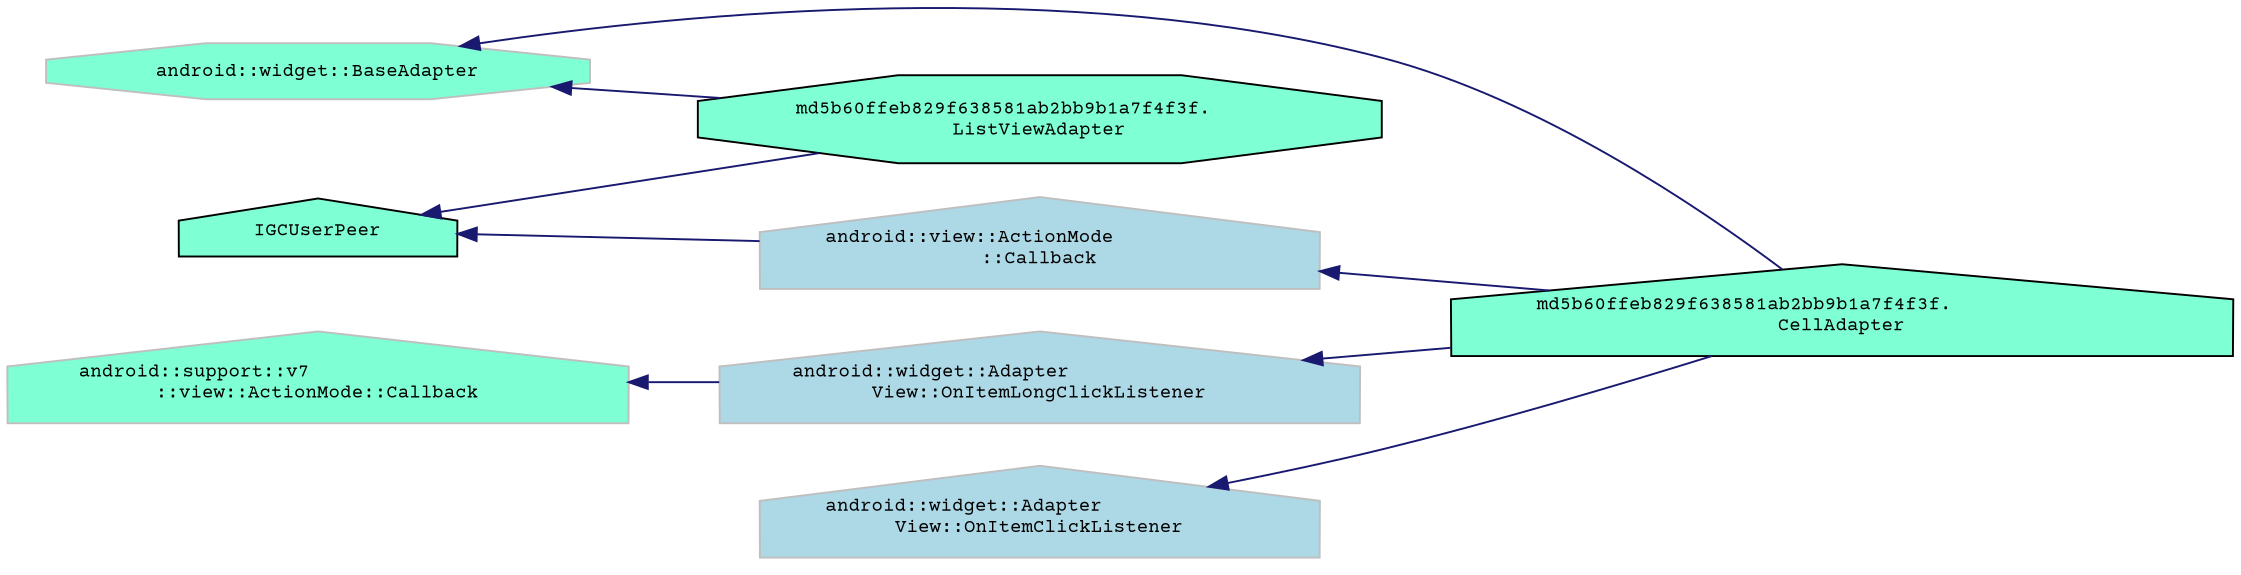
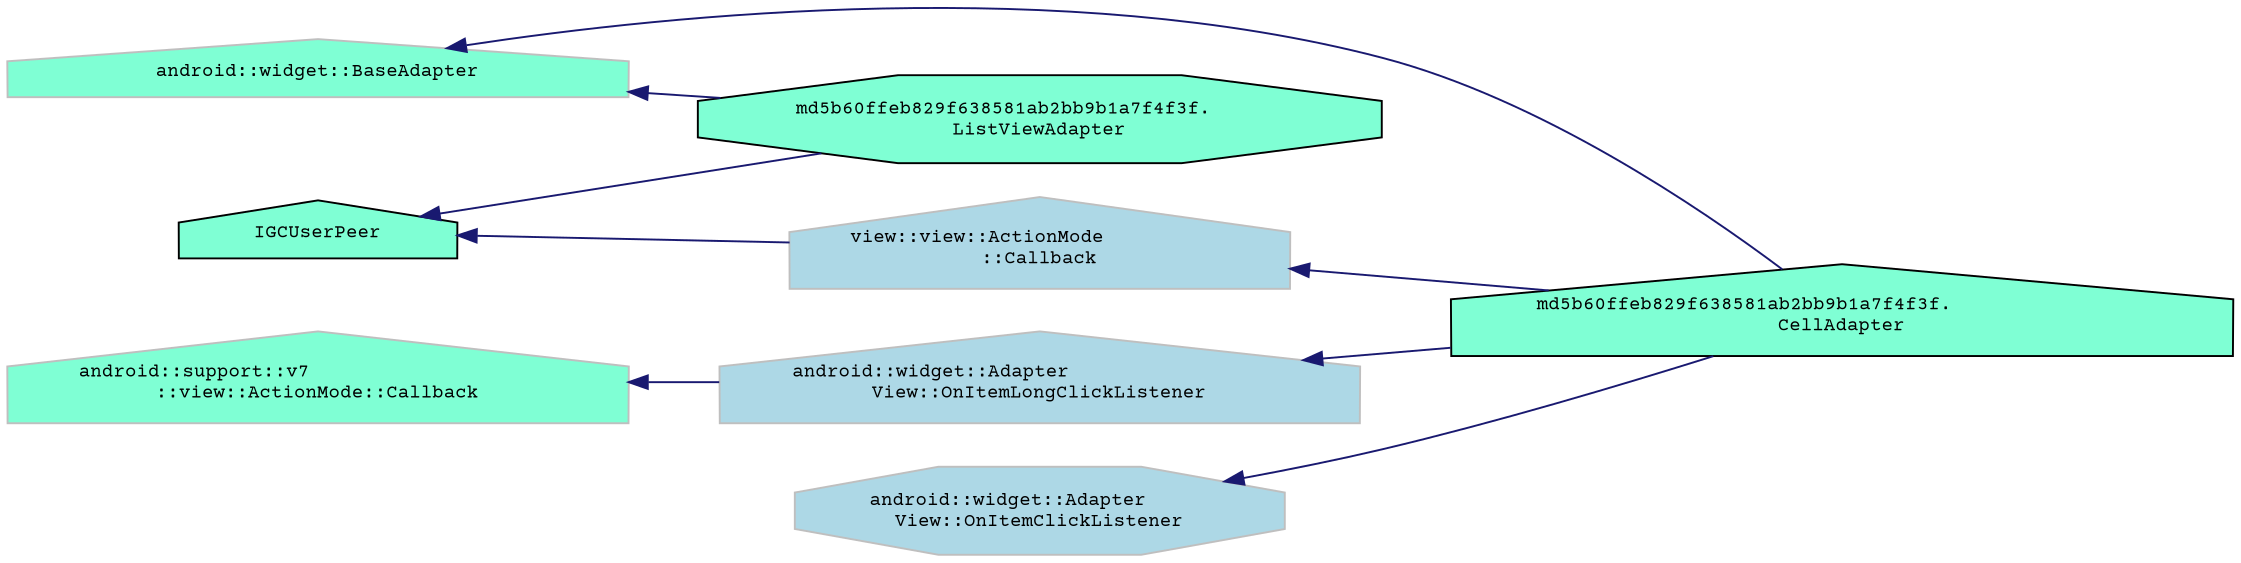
(318, 71) -> (318, 71)
(1040, 248) -> (1040, 248)
(1040, 517) -> (1040, 511)
